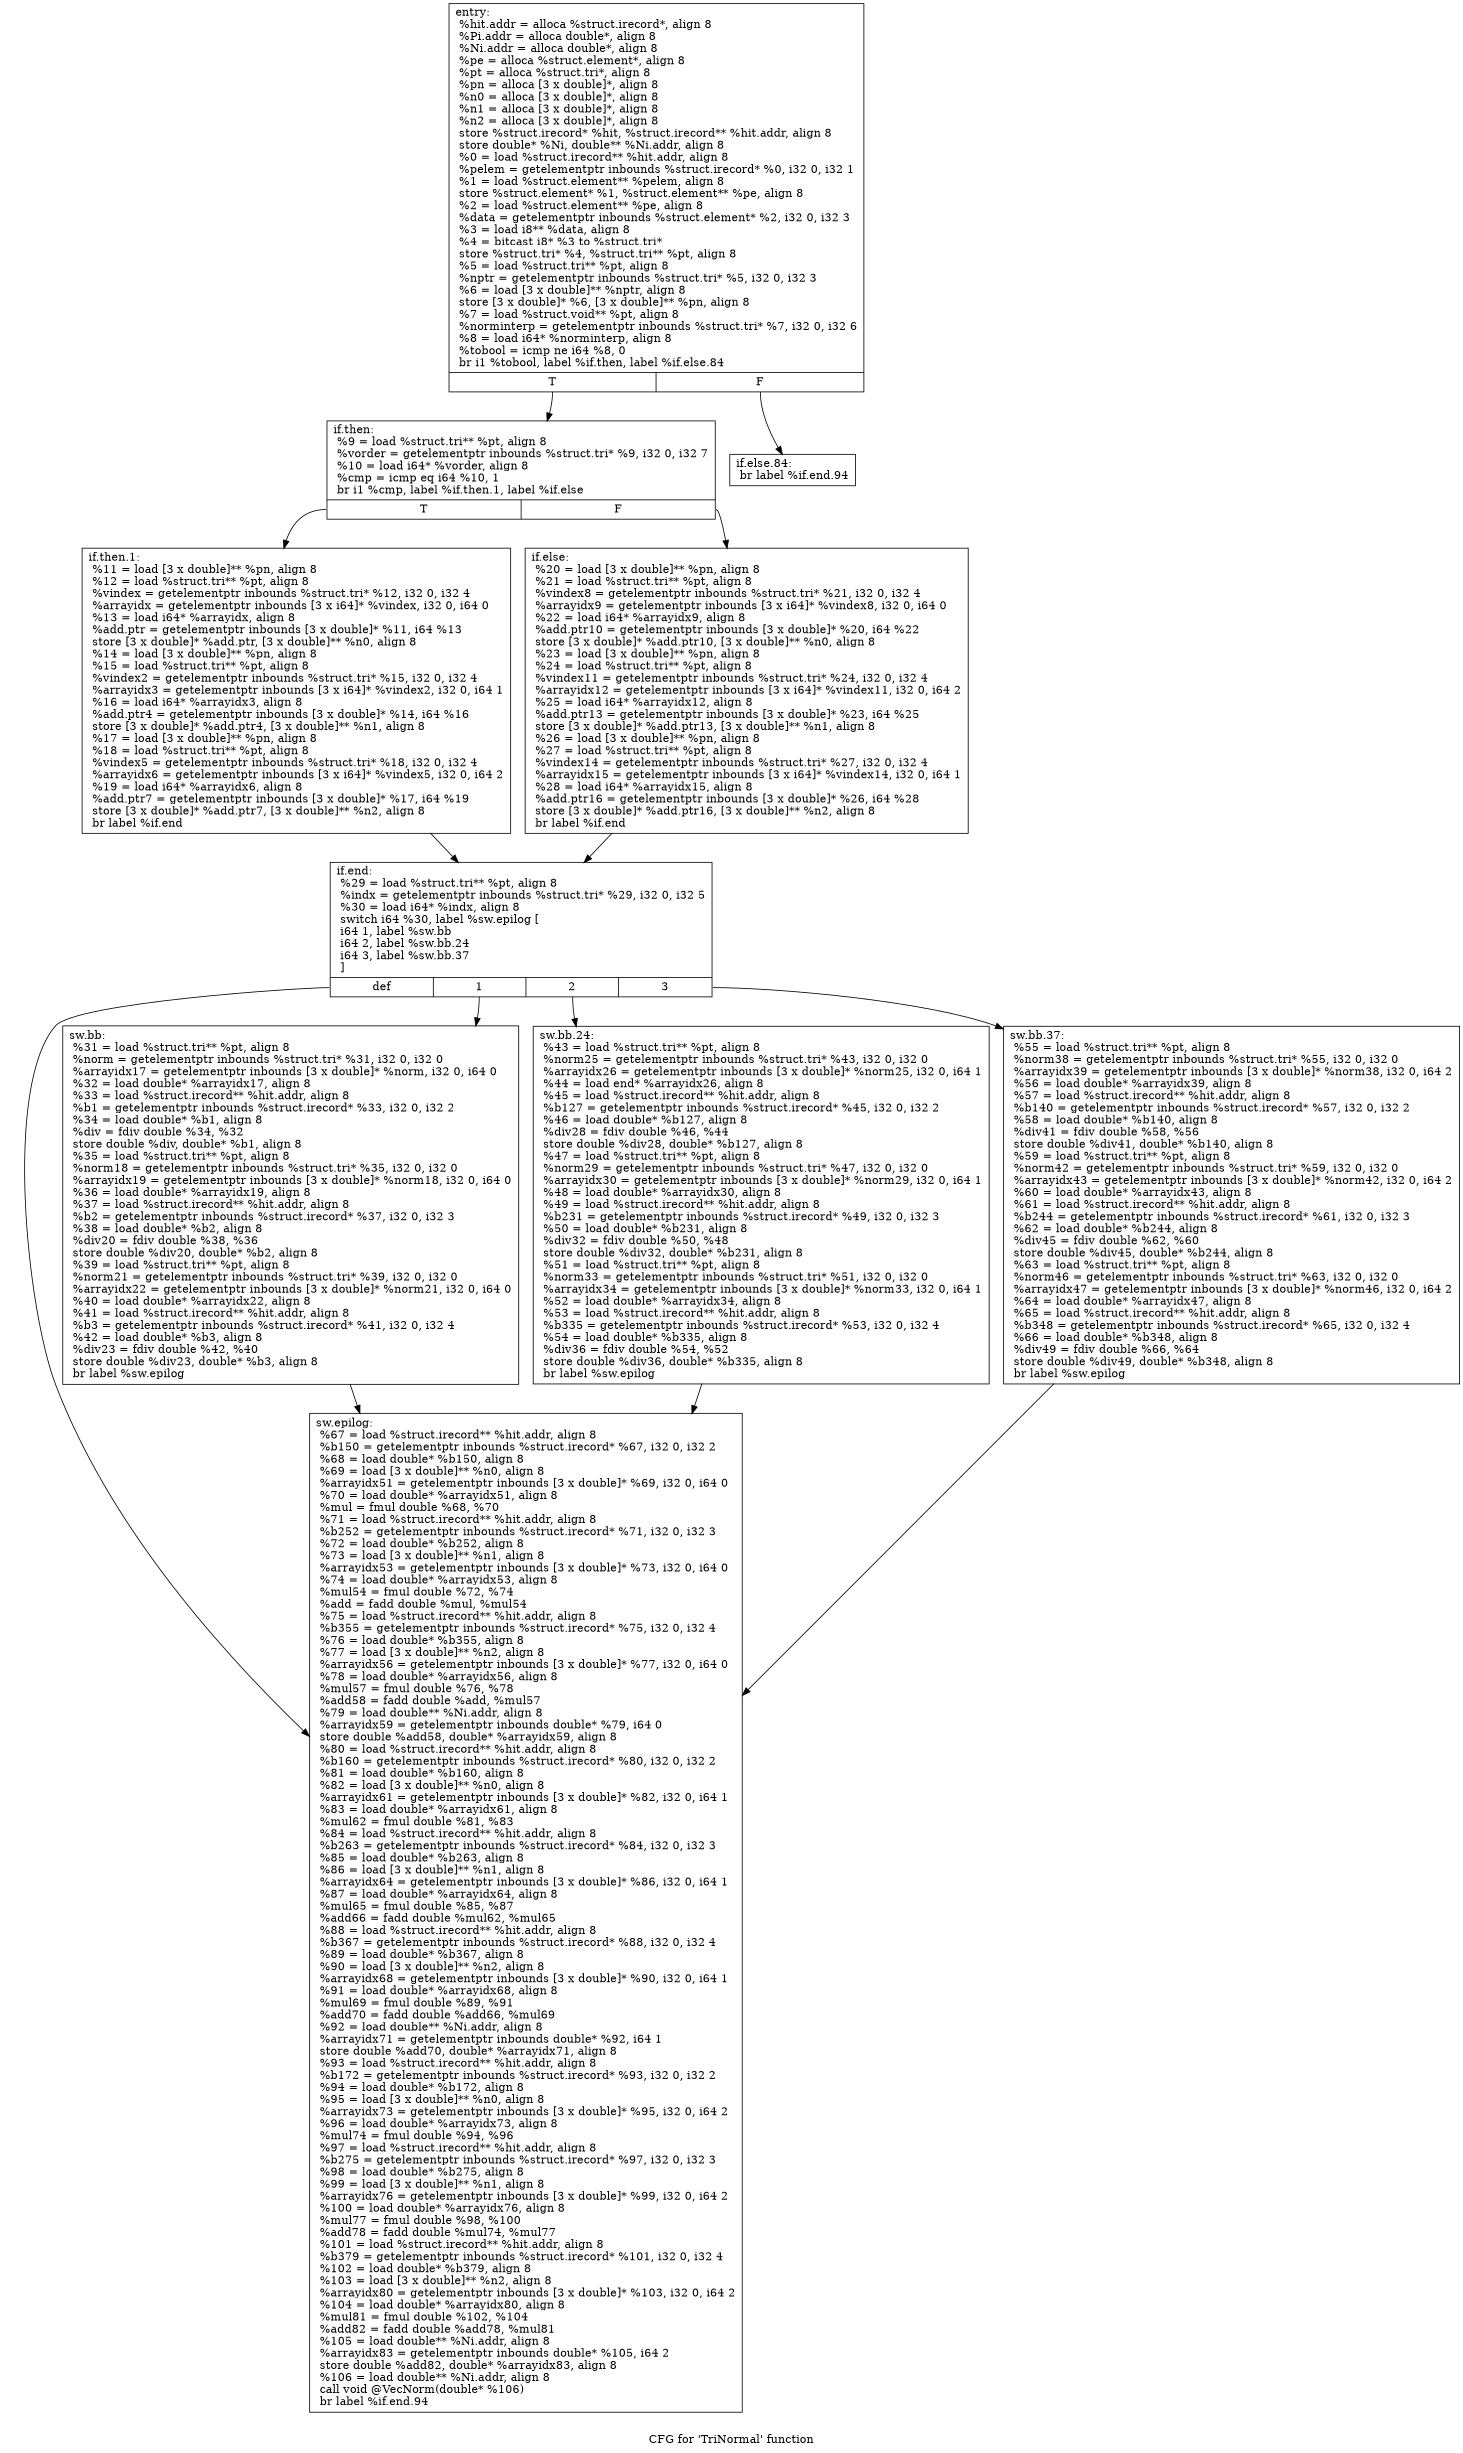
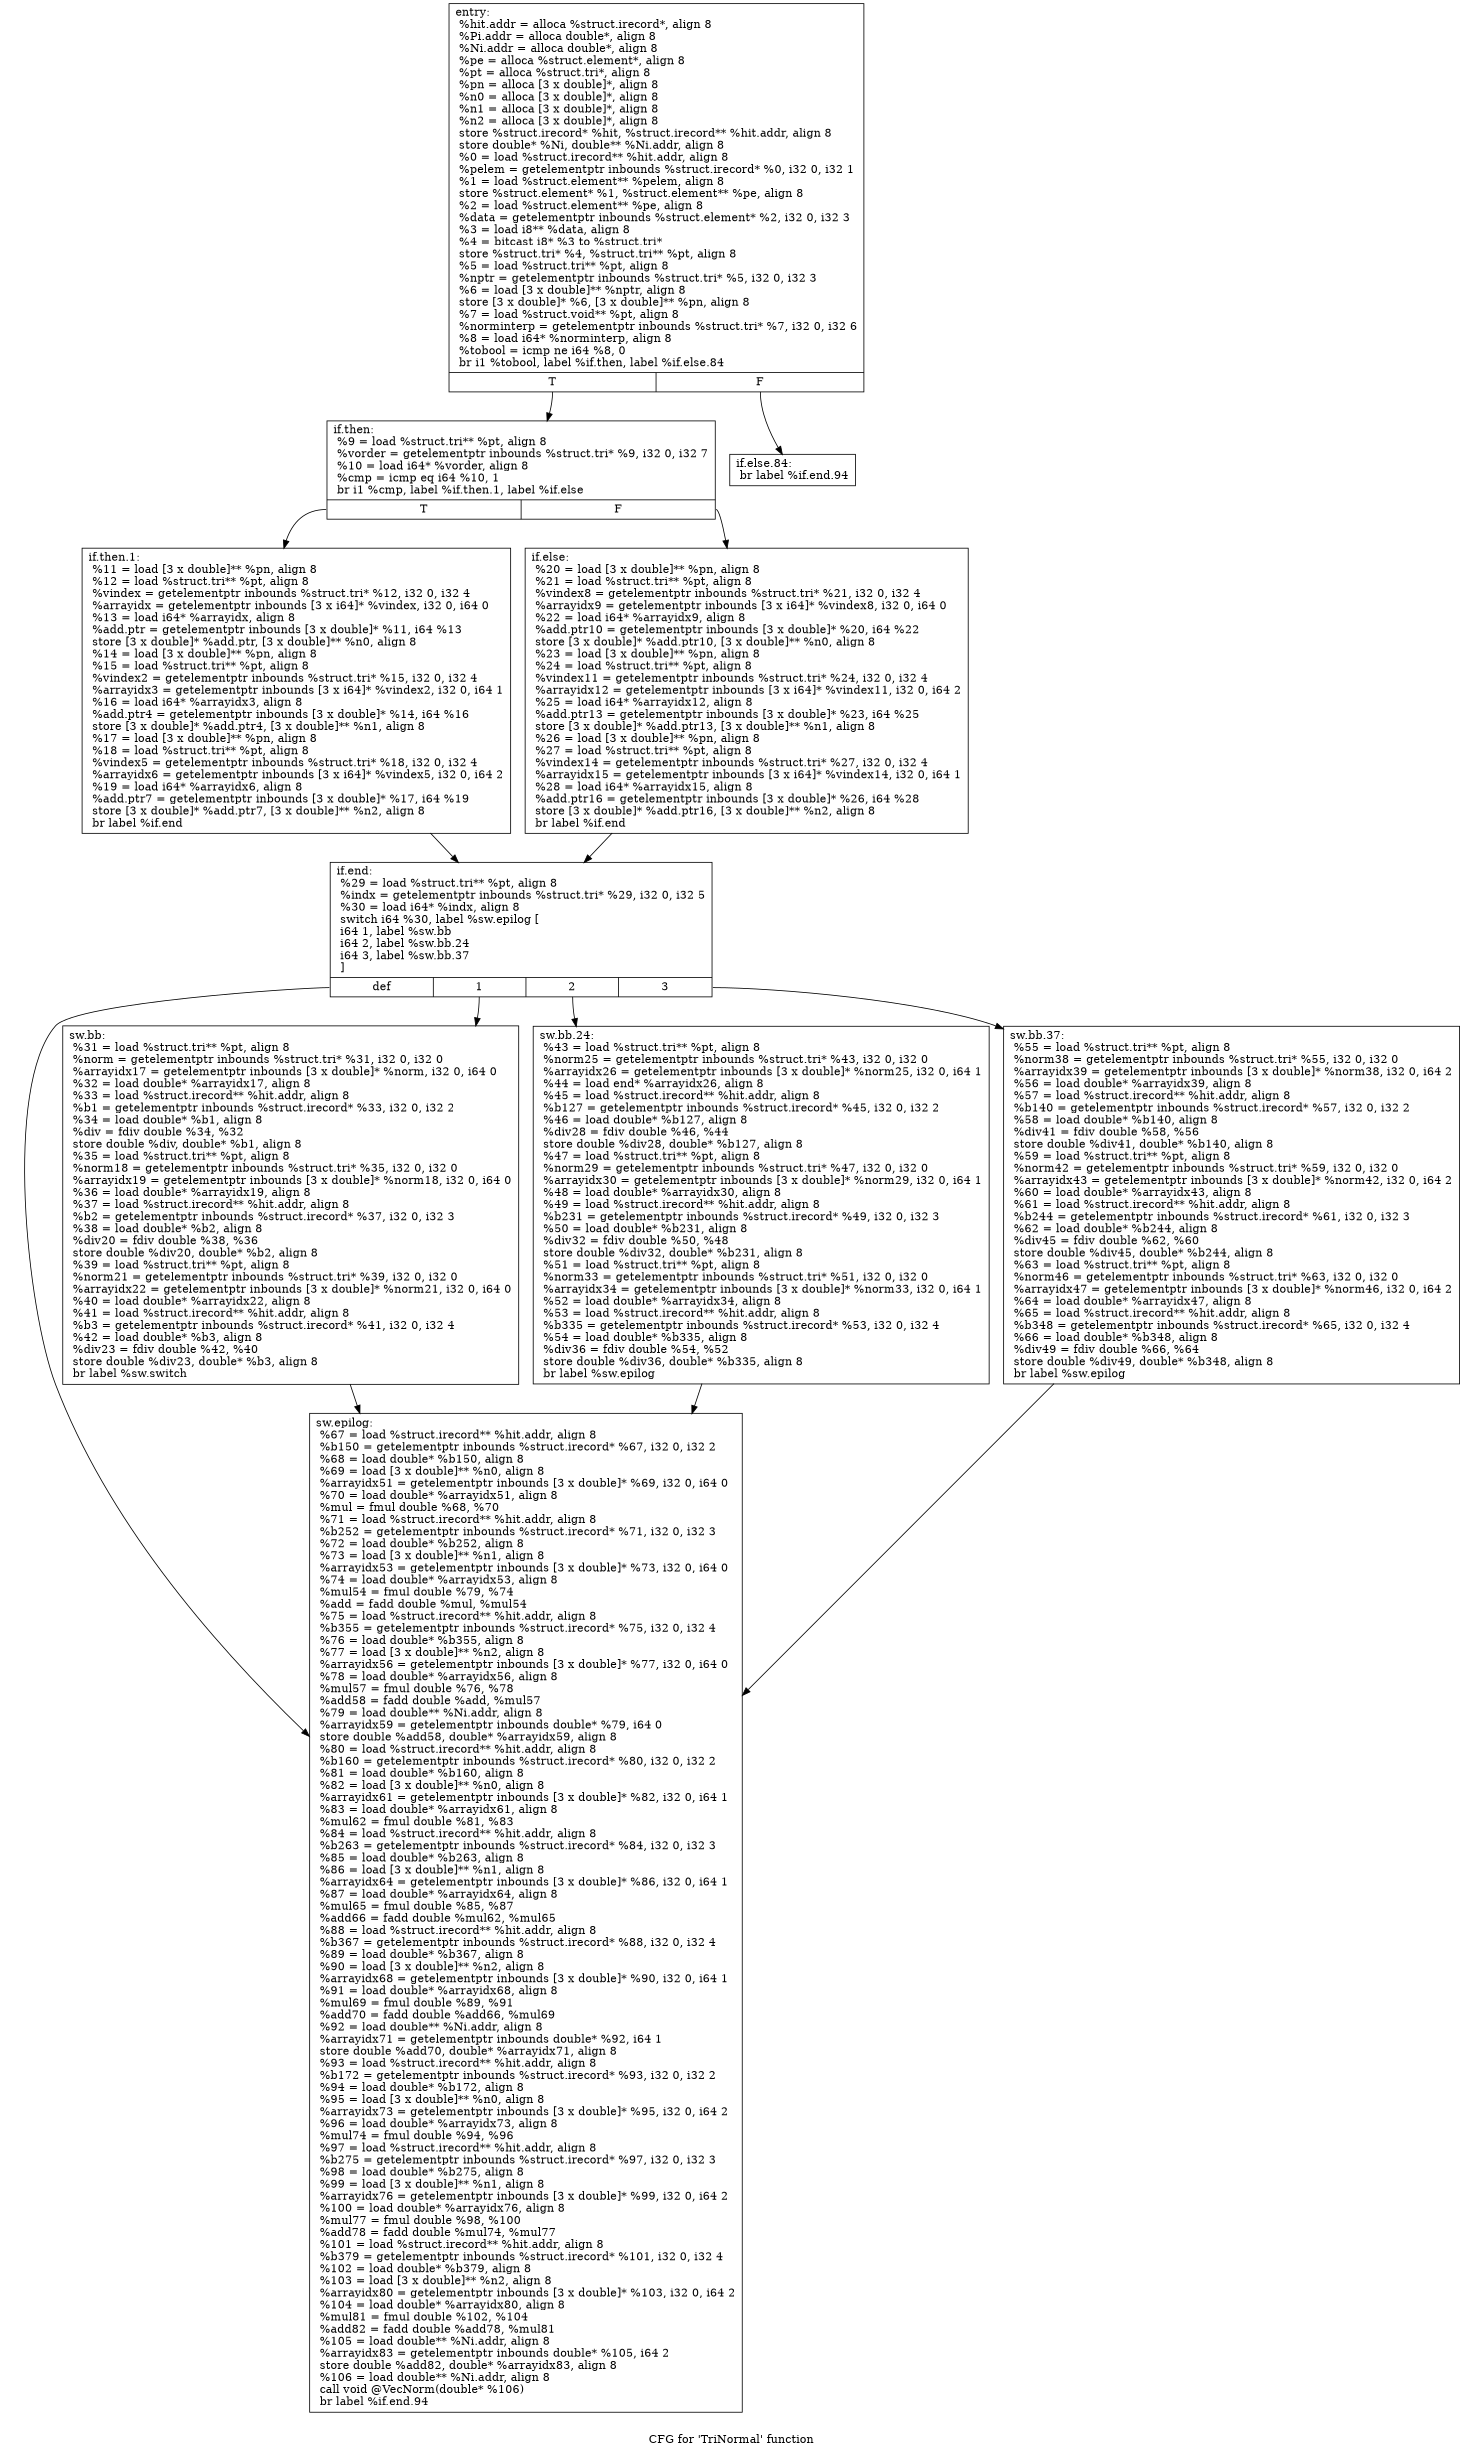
(127, 1374) -> (128, 1374)
(415, 1592) -> (415, 1592)
